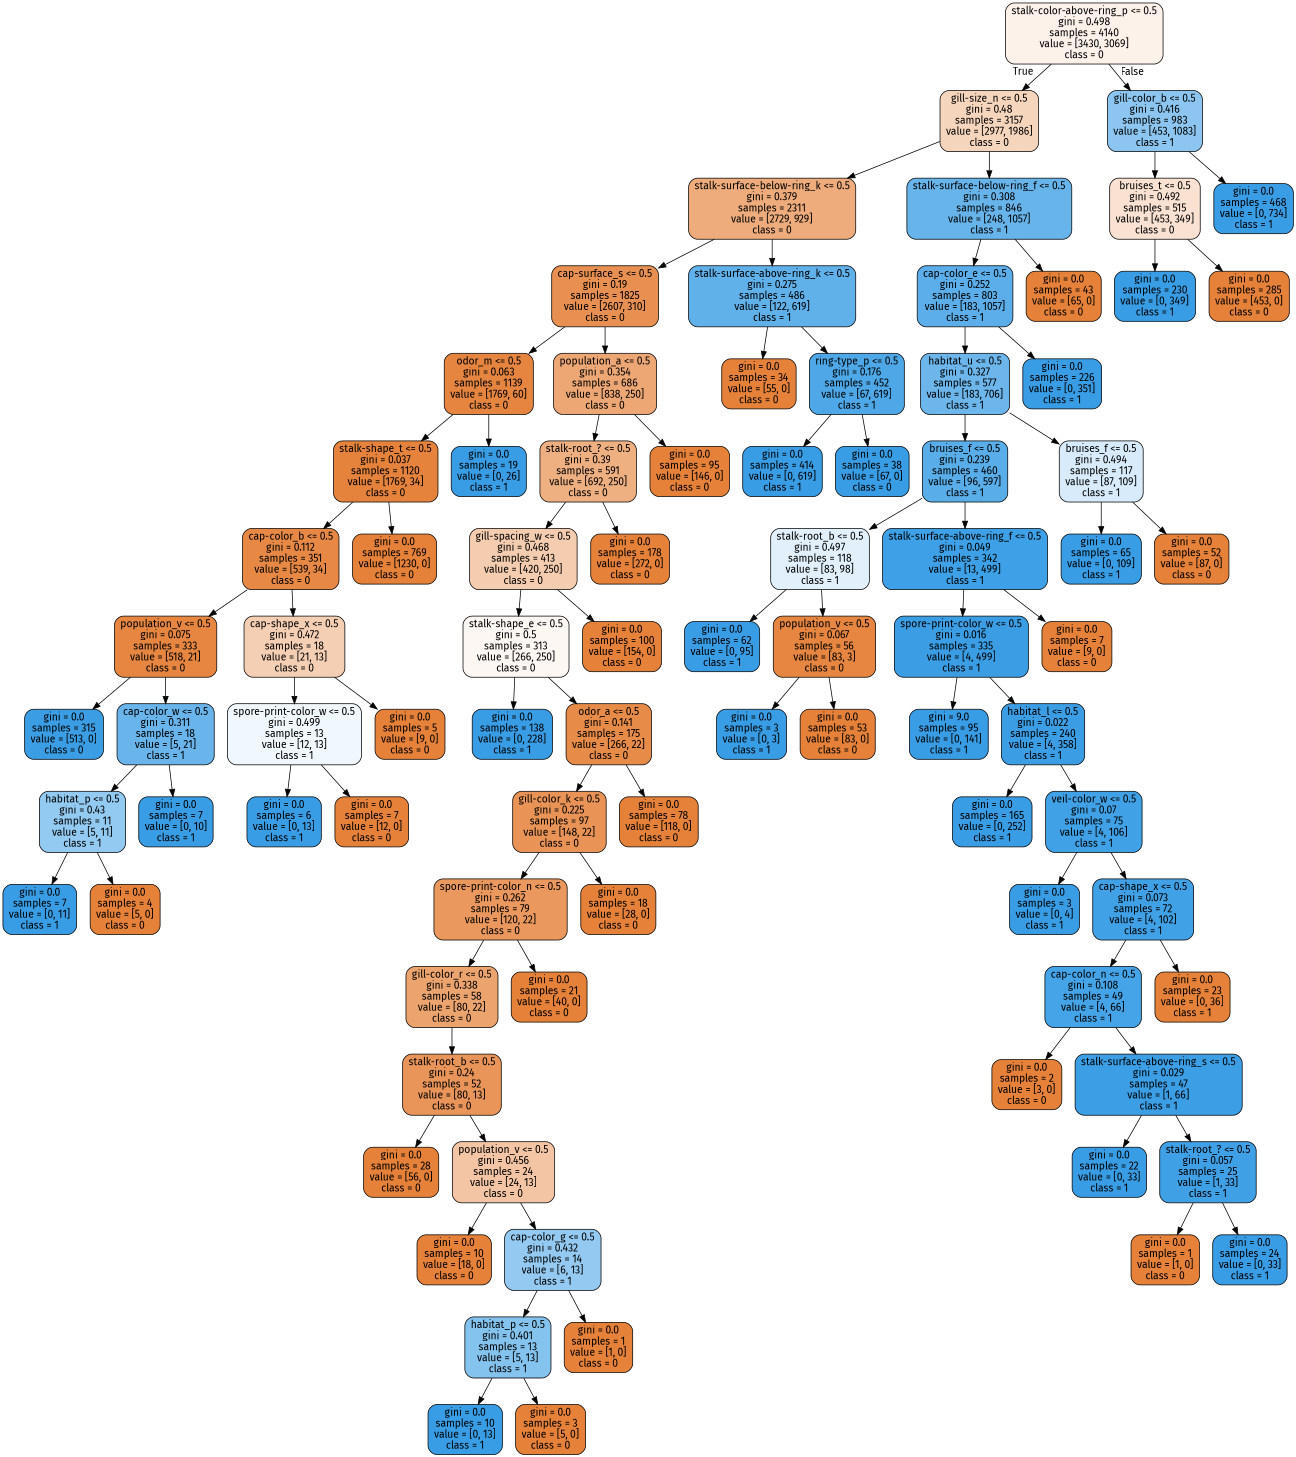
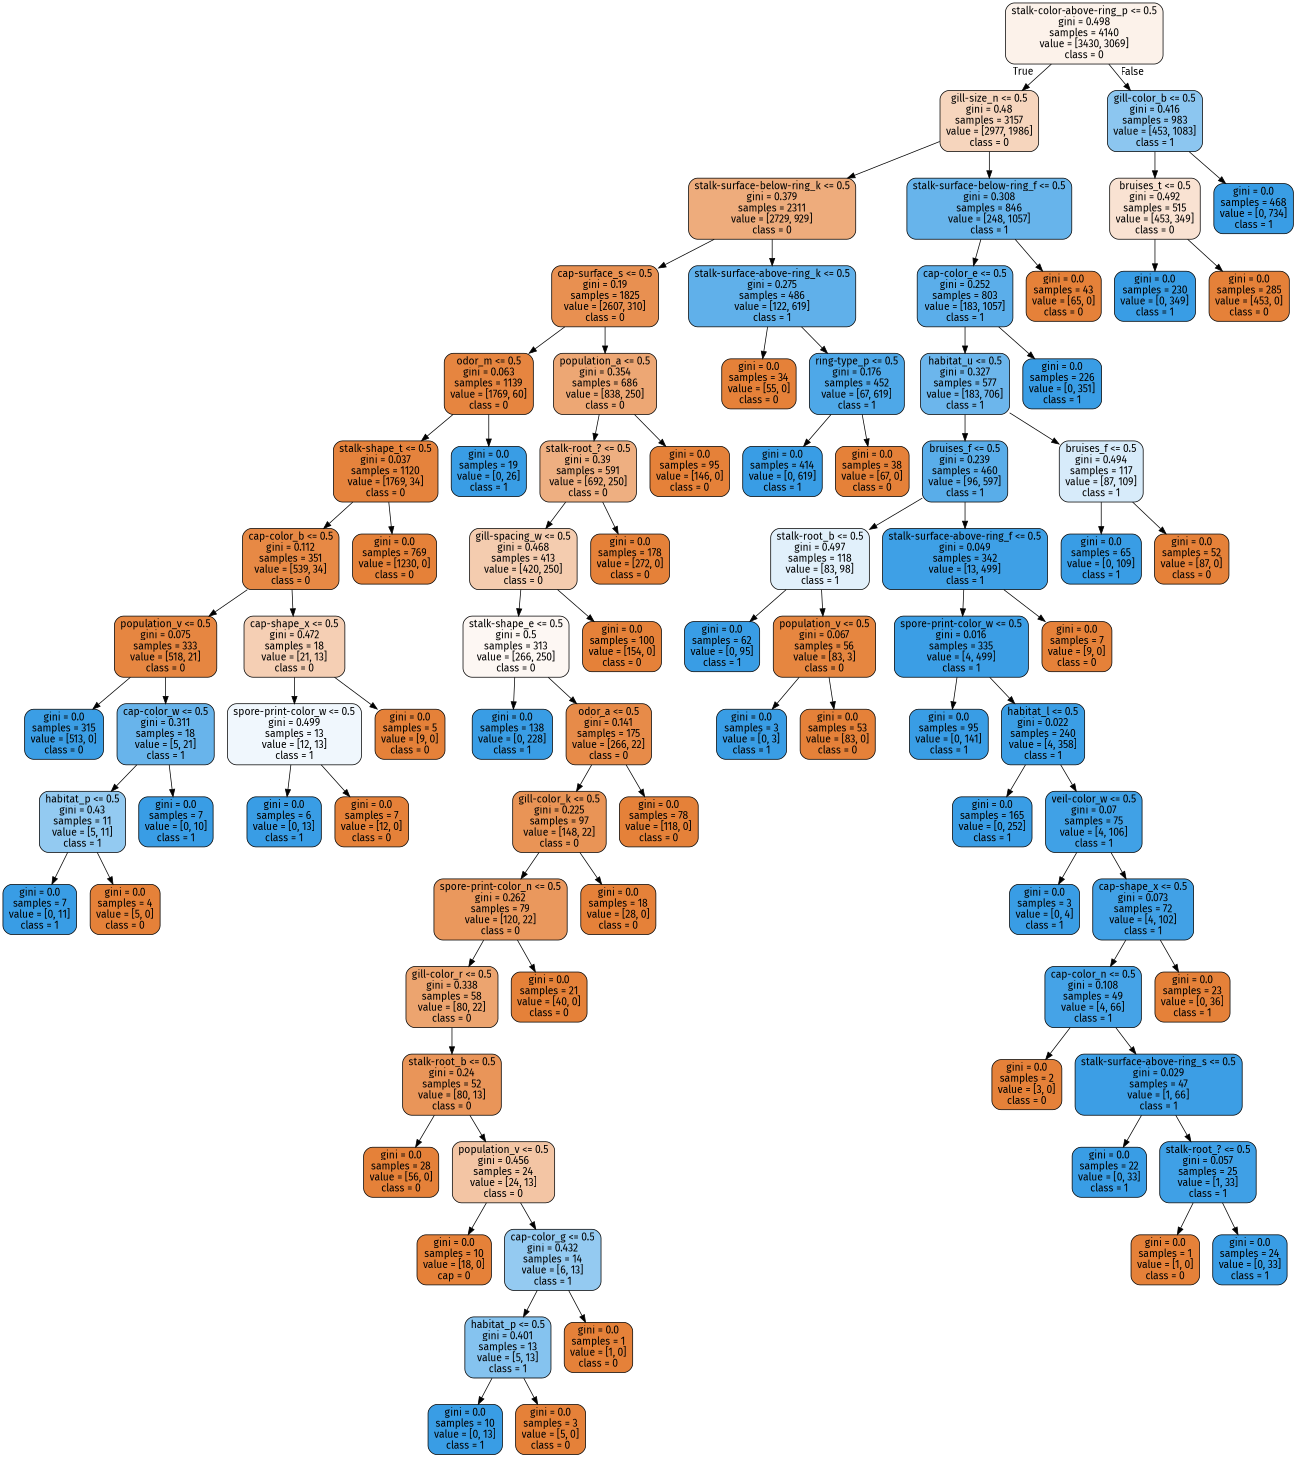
(872, 471) -> (872, 471)
(949, 734) -> (949, 734)
(454, 1260) -> (454, 1260)
